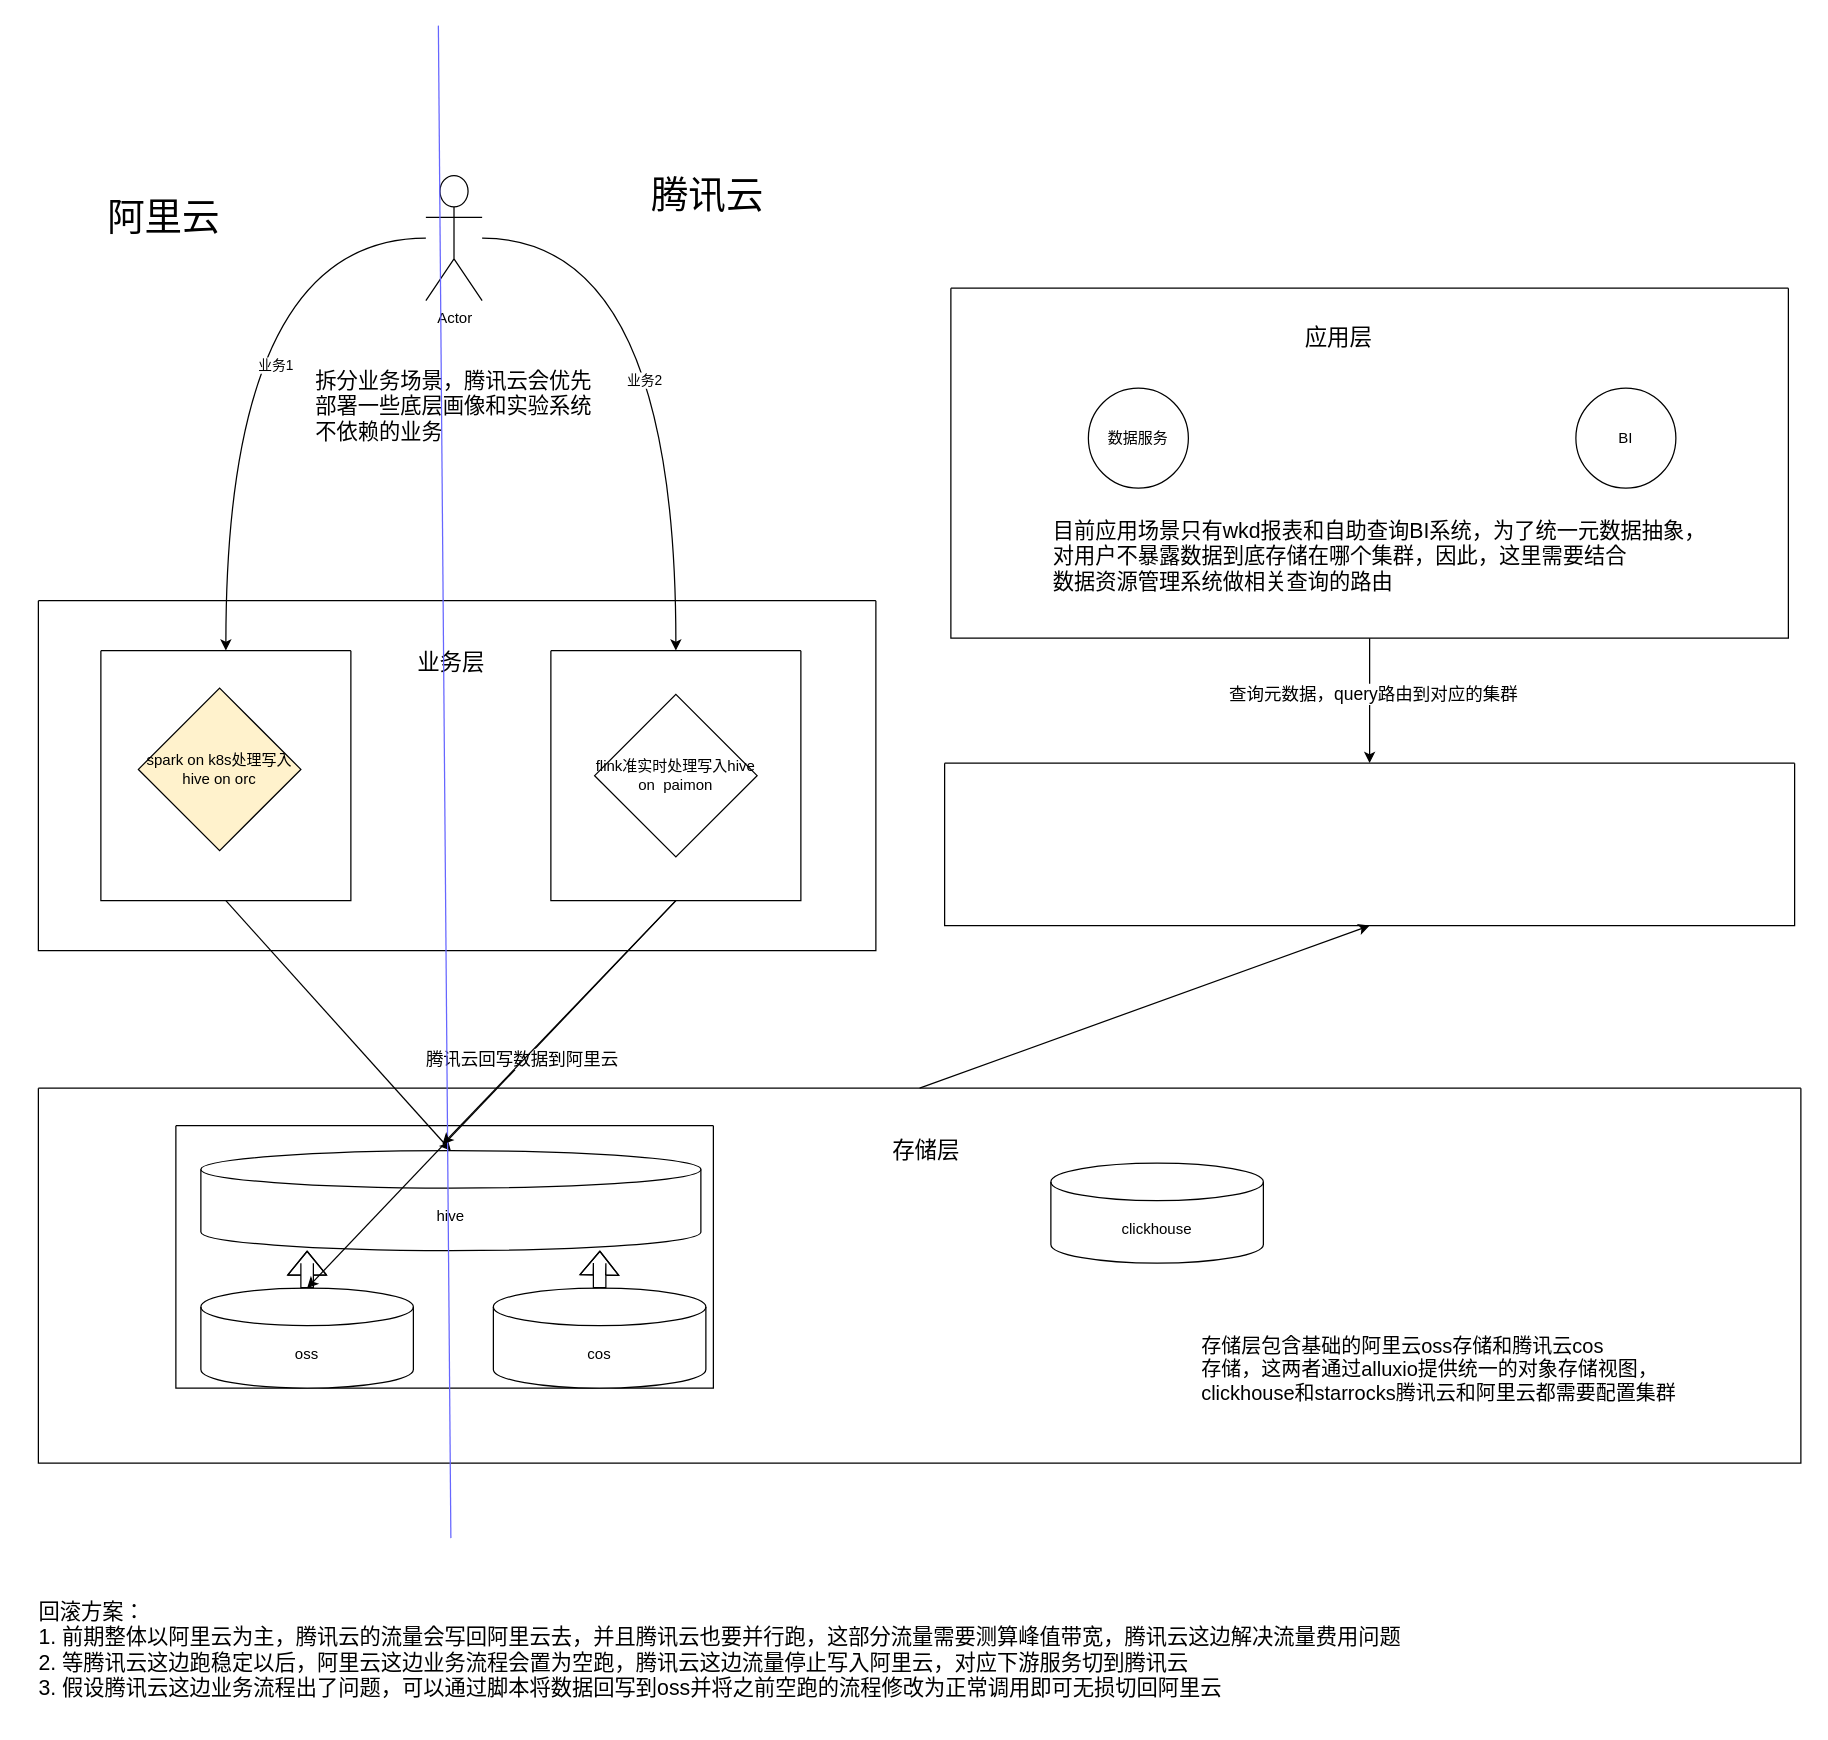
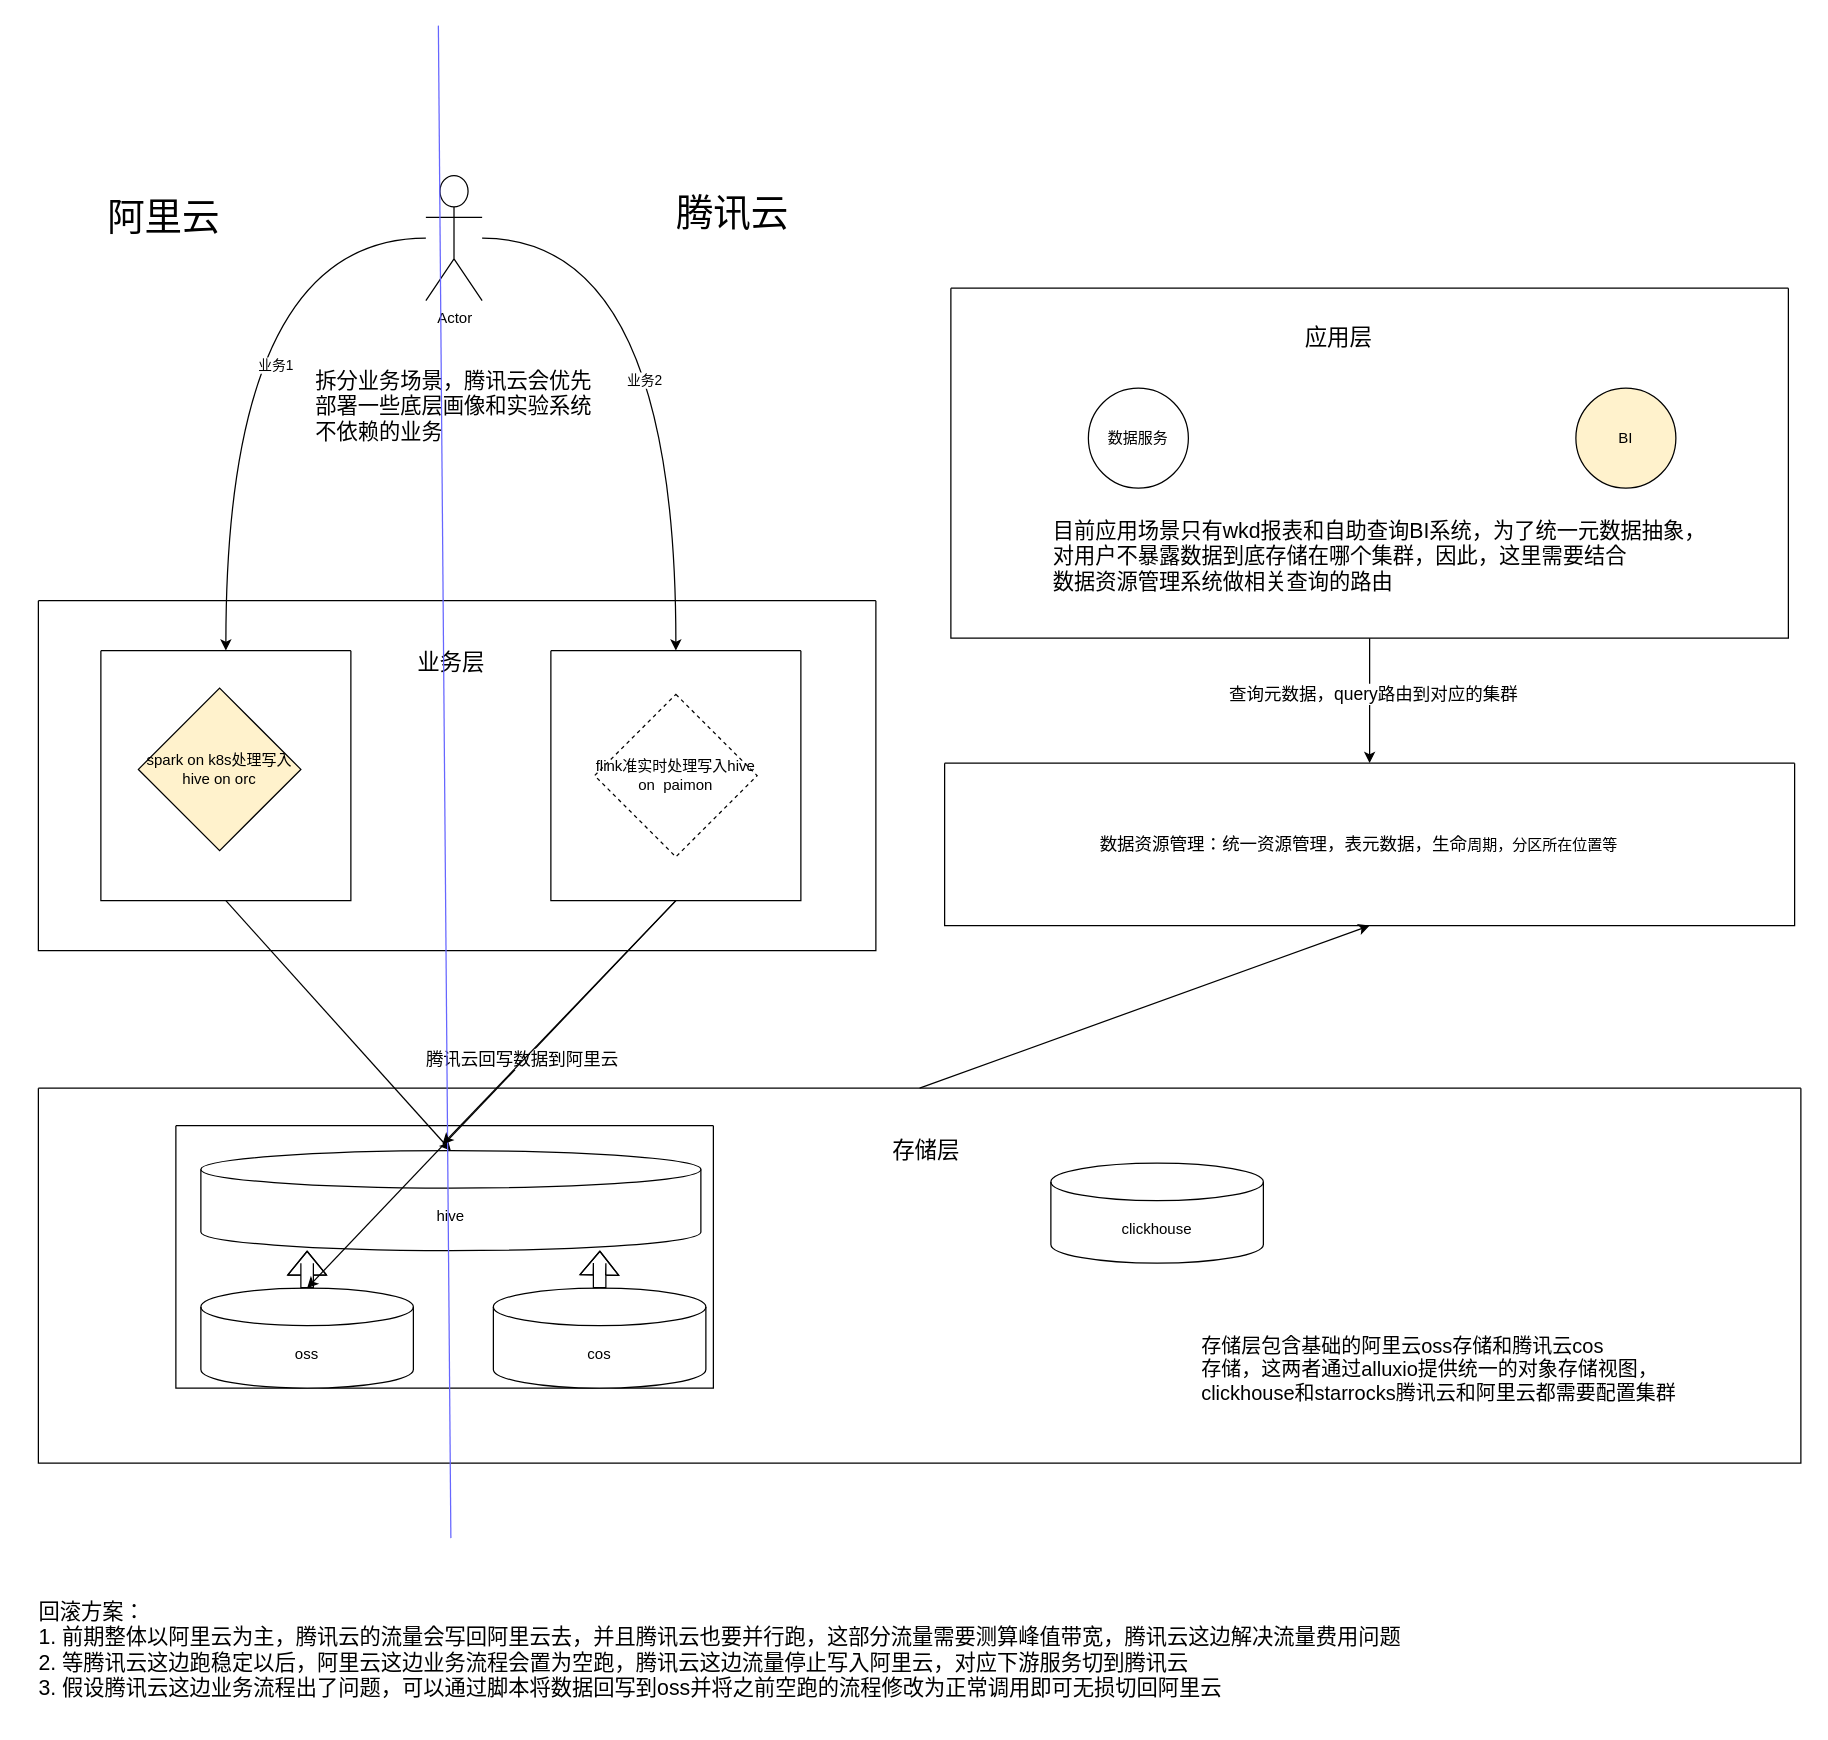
(707, 194) -> (732, 213)
(1626, 438) -> (1626, 438)
(676, 776) -> (676, 776)
none -> (1358, 844)
